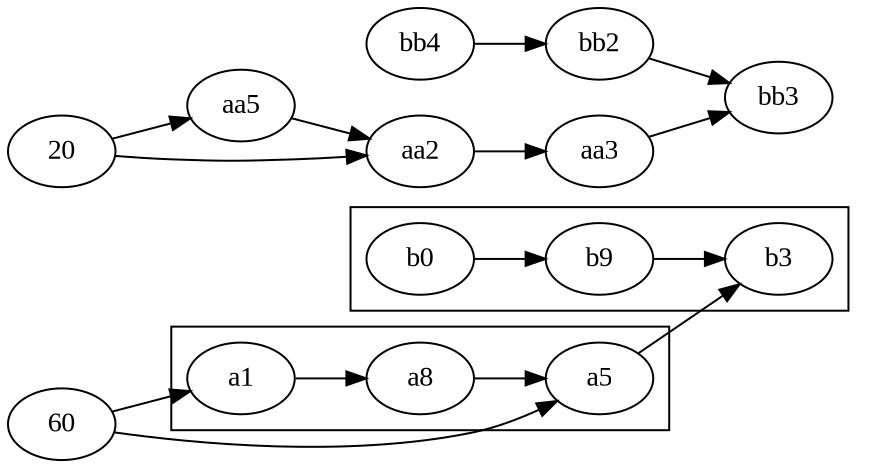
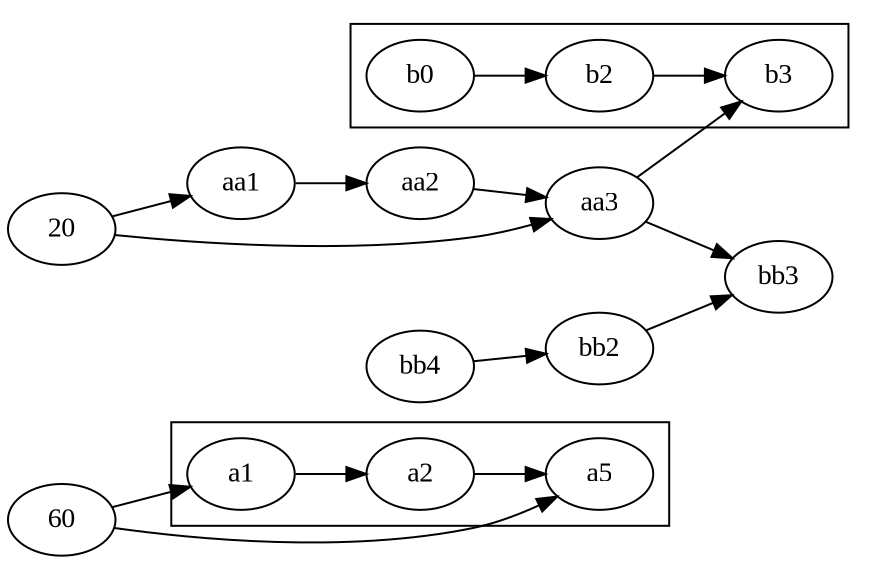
(241, 106) -> (241, 183)
(231, 161) -> (324, 246)
(599, 259) -> (599, 76)
(683, 323) -> (681, 145)
(420, 378) -> (420, 474)
